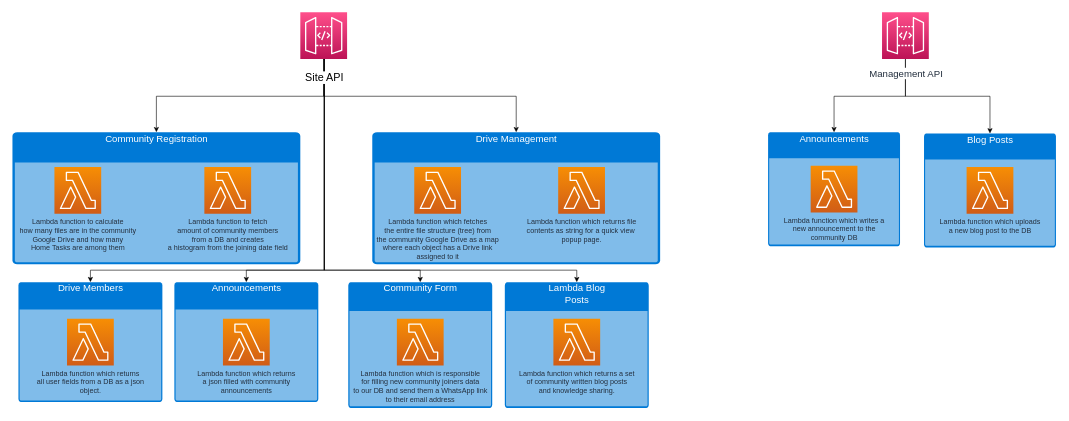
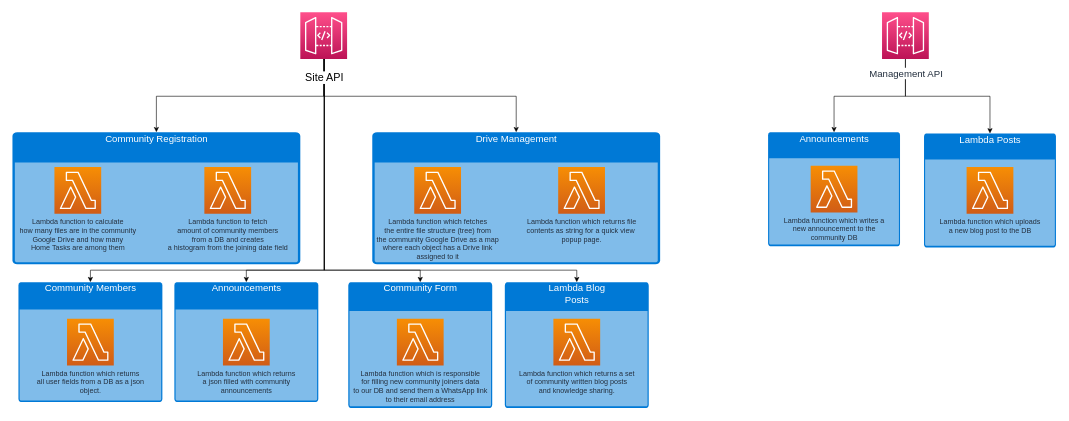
(991, 138) -> (991, 138)
(91, 287) -> (91, 287)
